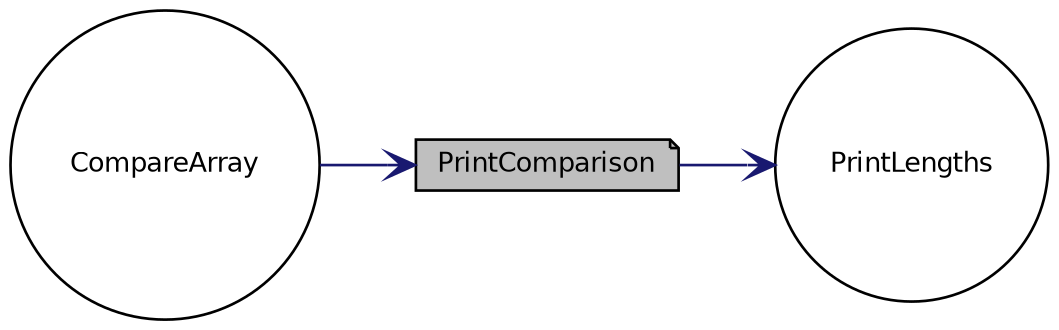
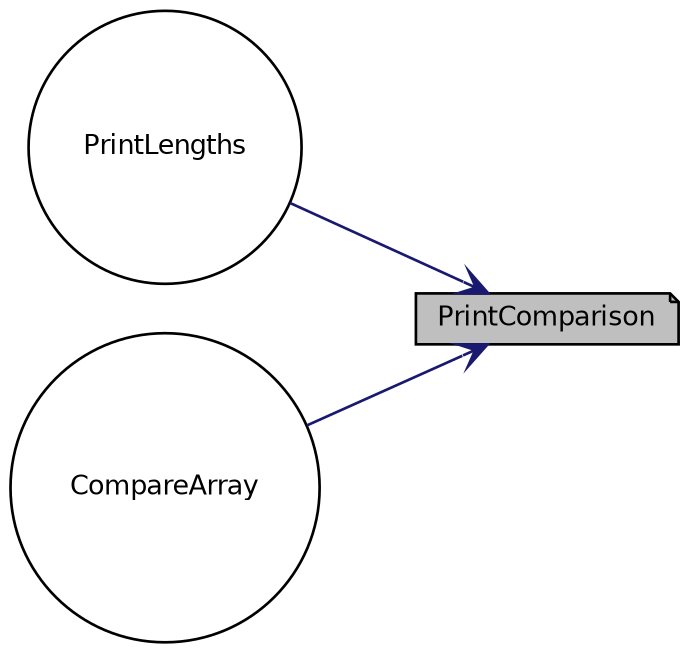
(713, 165) -> (377, 242)
